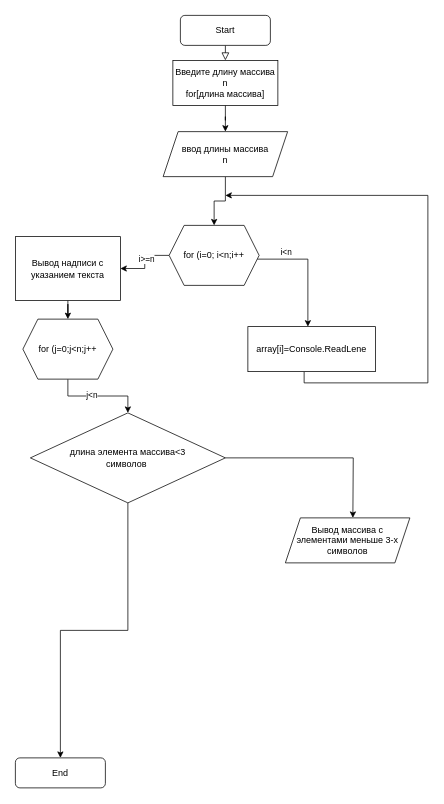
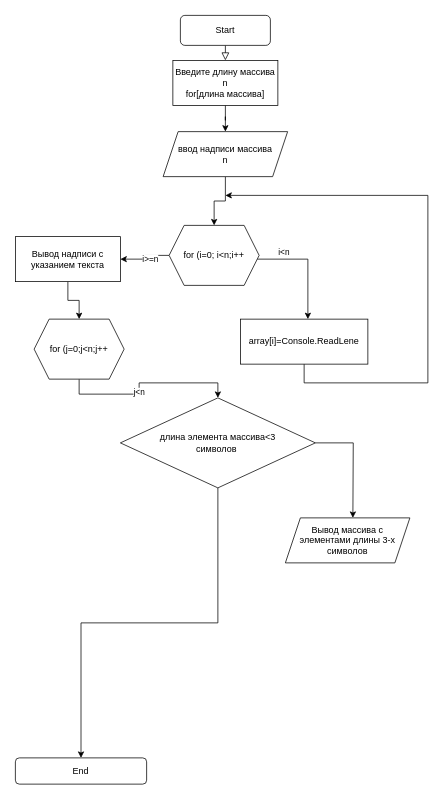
(225, 154) -> (225, 154)
(68, 269) -> (68, 259)
(68, 349) -> (79, 349)
(312, 349) -> (304, 342)
(128, 458) -> (218, 443)
(348, 540) -> (348, 540)
(60, 773) -> (81, 771)
